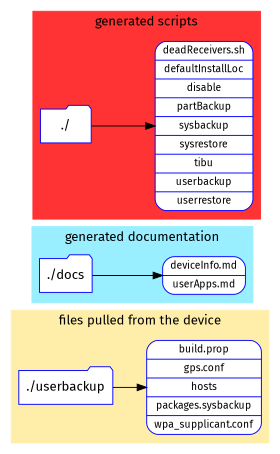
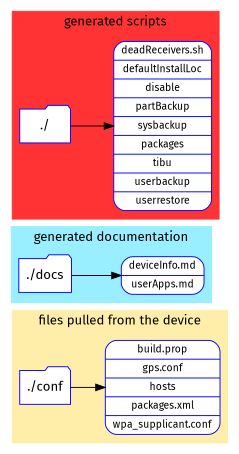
(204, 144) -> (163, 144)
(66, 387) -> (45, 387)
(204, 406) -> (163, 406)
